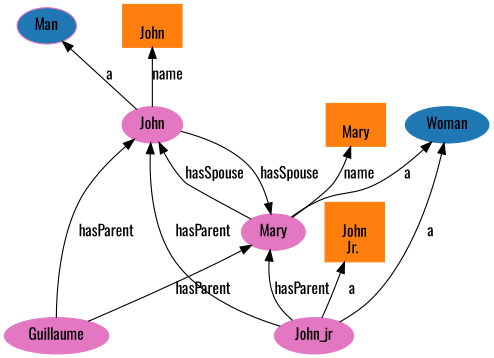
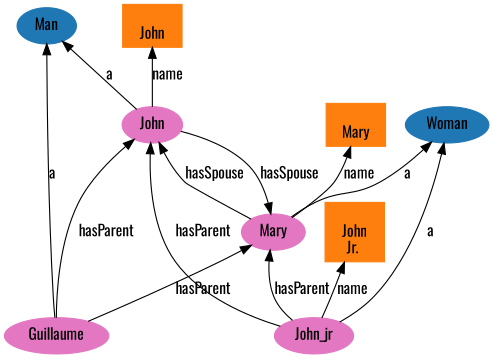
(47, 26) -> (47, 26)
none -> (49, 186)
(353, 290) -> (353, 290)
